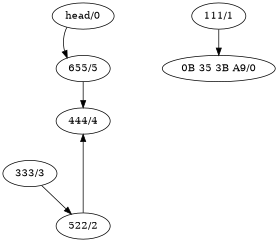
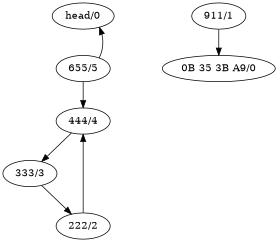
(219, 16) -> (219, 16)
(64, 39) -> (103, 46)
none -> (59, 145)
(83, 226) -> (83, 226)
